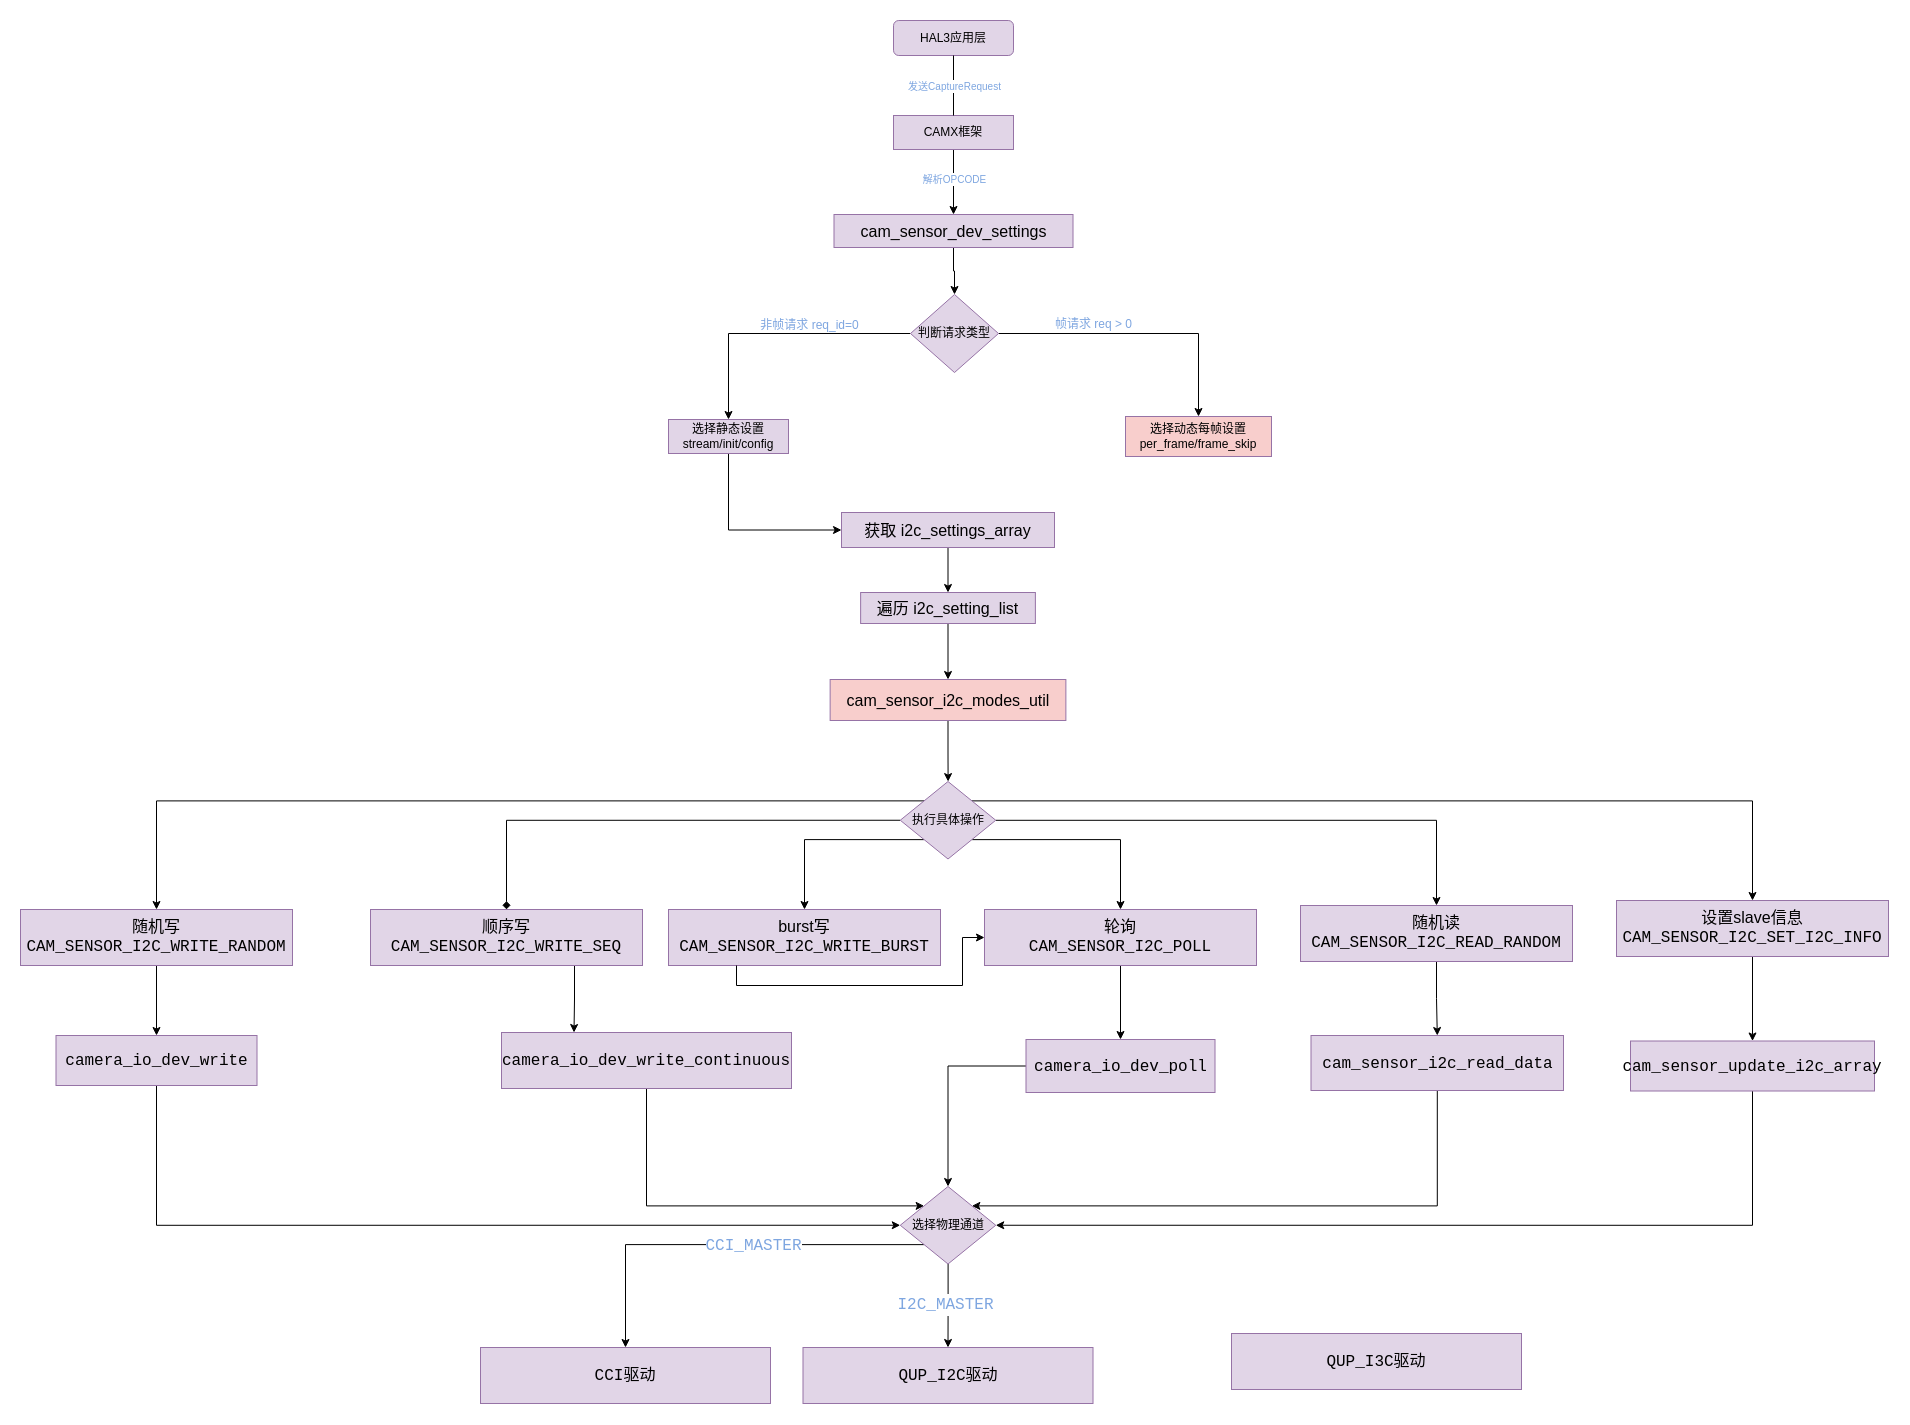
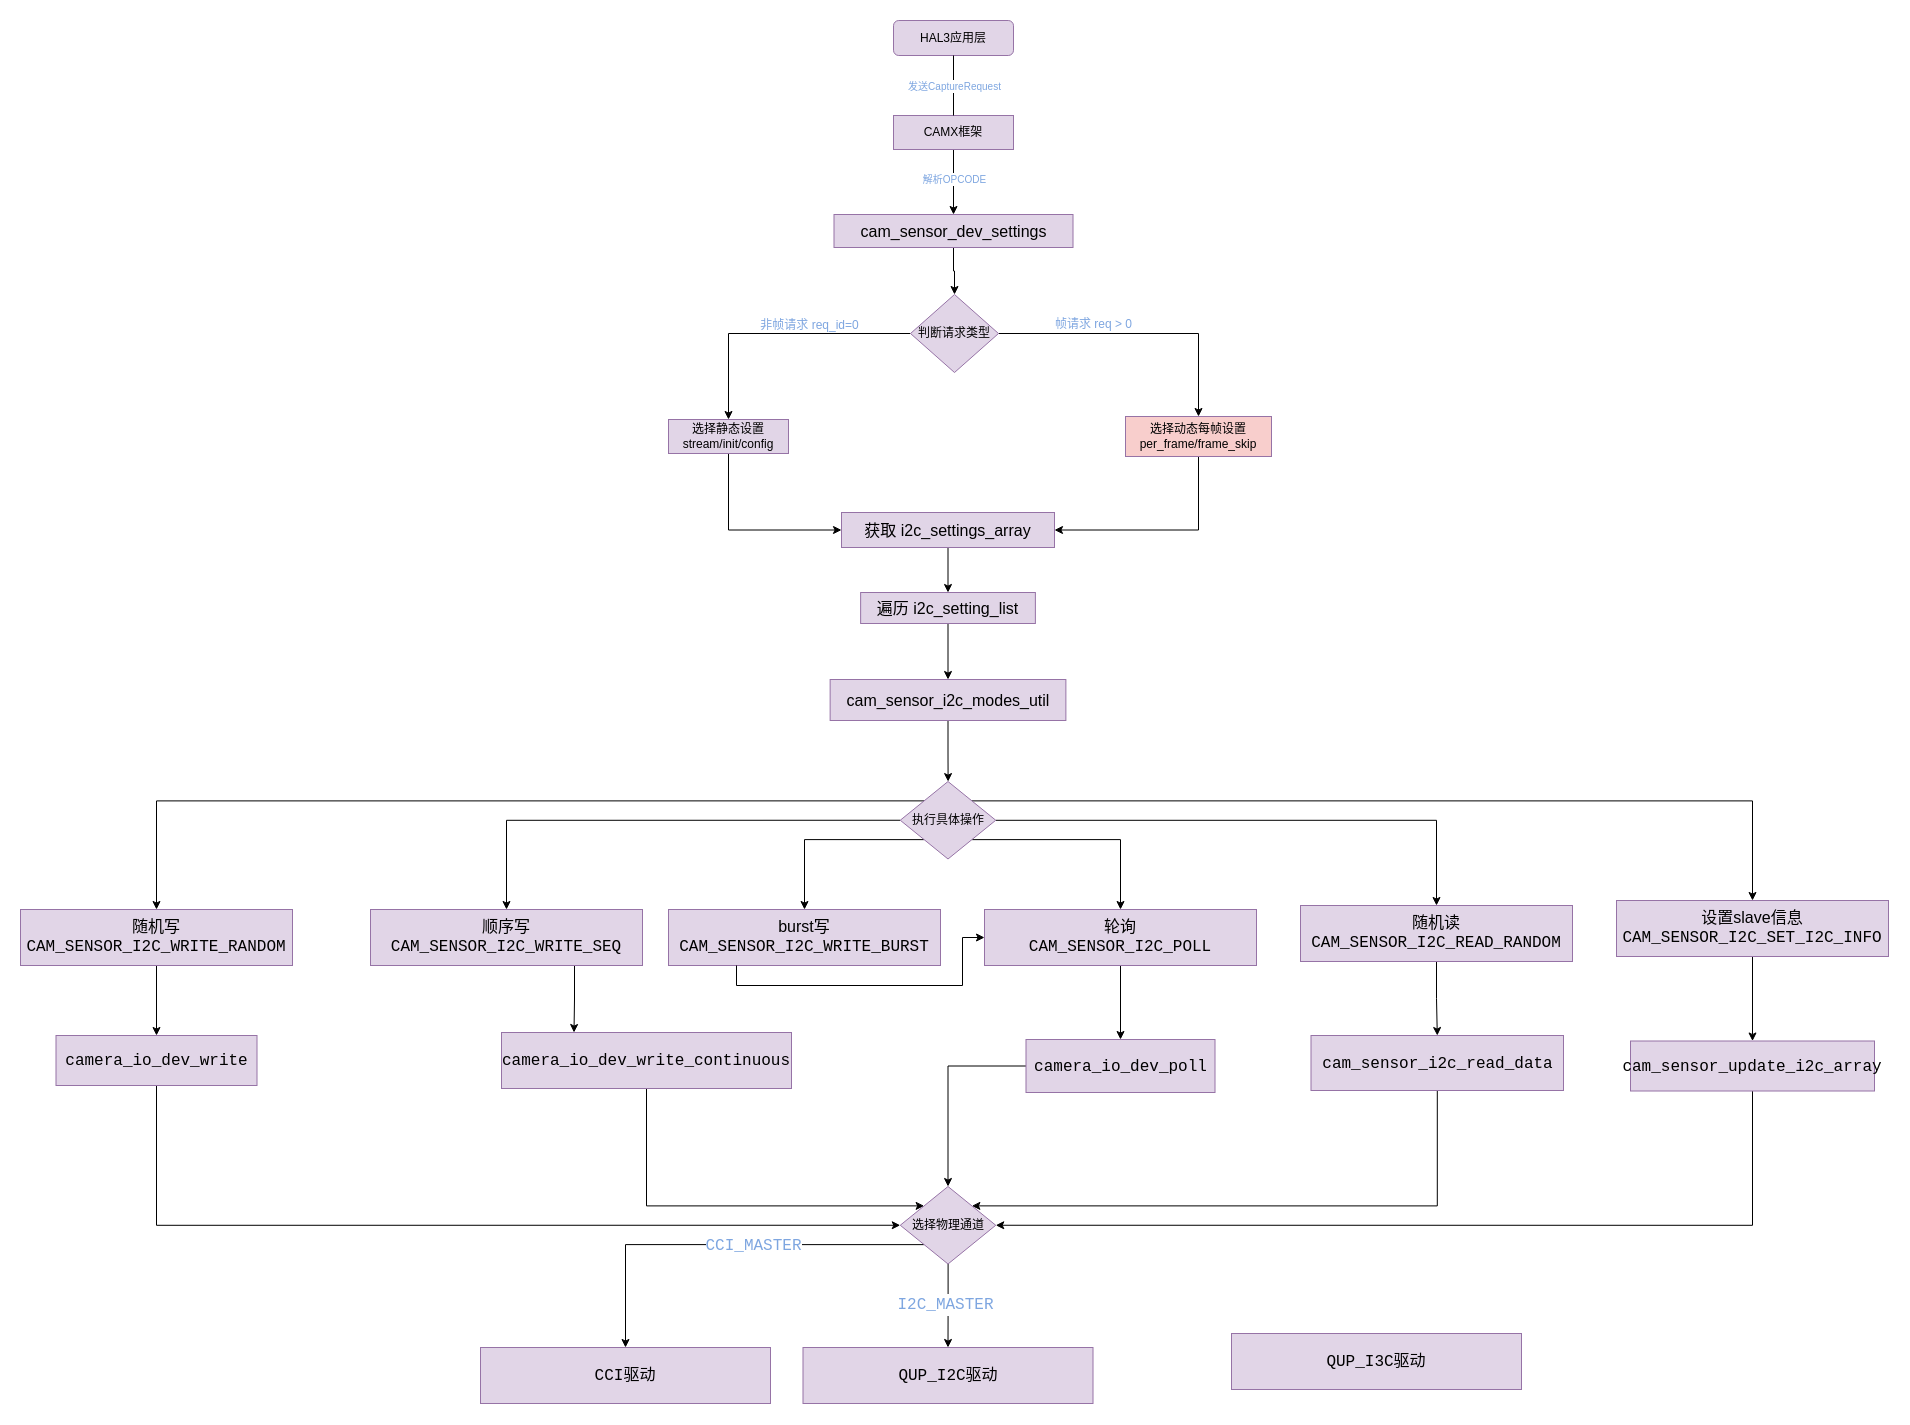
none -> (1166, 530)
(948, 700) -> (948, 700)
(507, 901) -> (507, 901)
